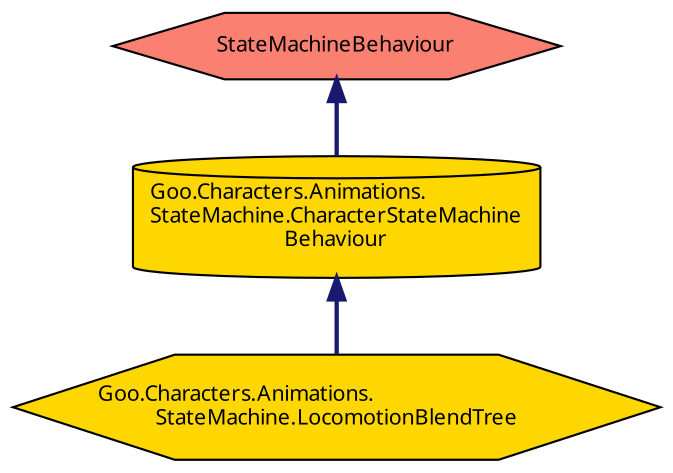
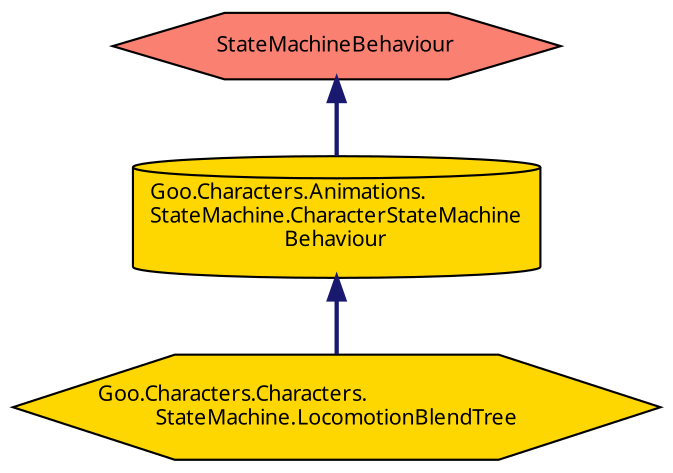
(337, 407) -> (337, 407)
